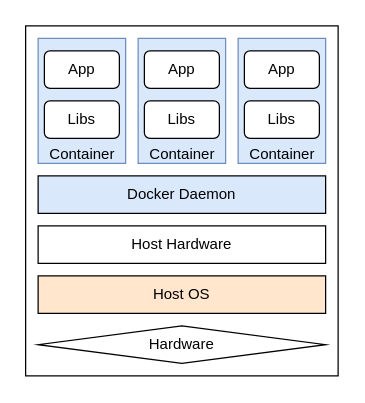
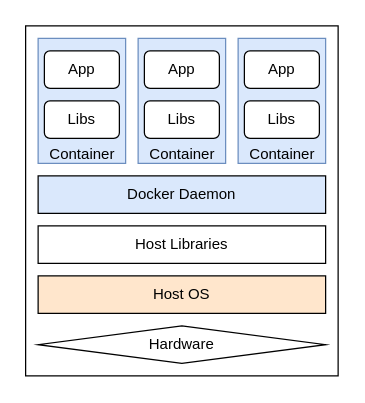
(182, 244) -> (182, 244)
